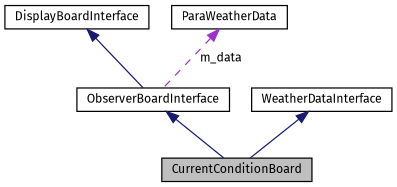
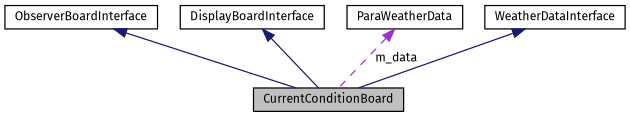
(119, 63) -> (295, 63)
(187, 63) -> (362, 63)
